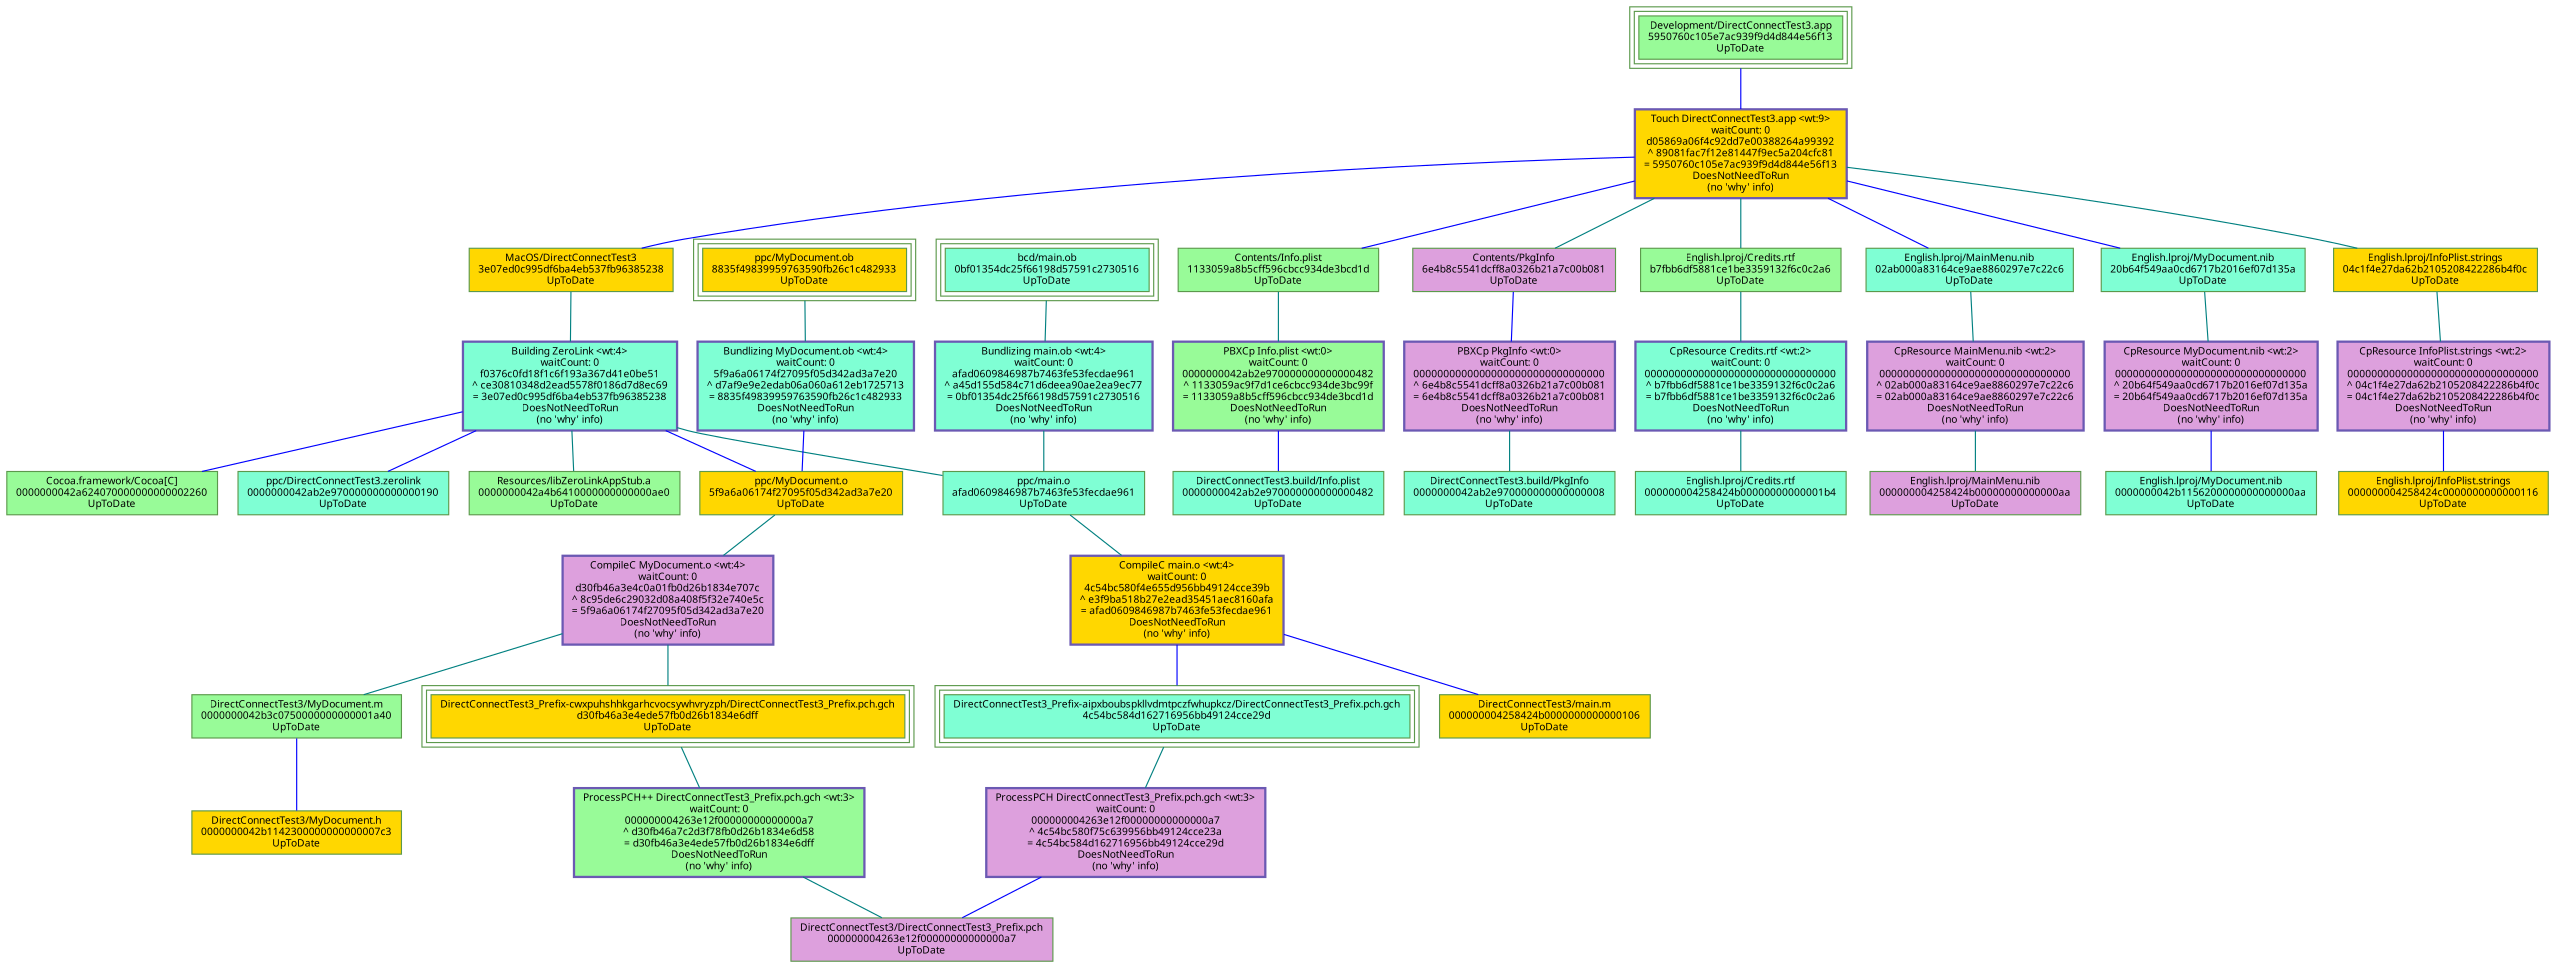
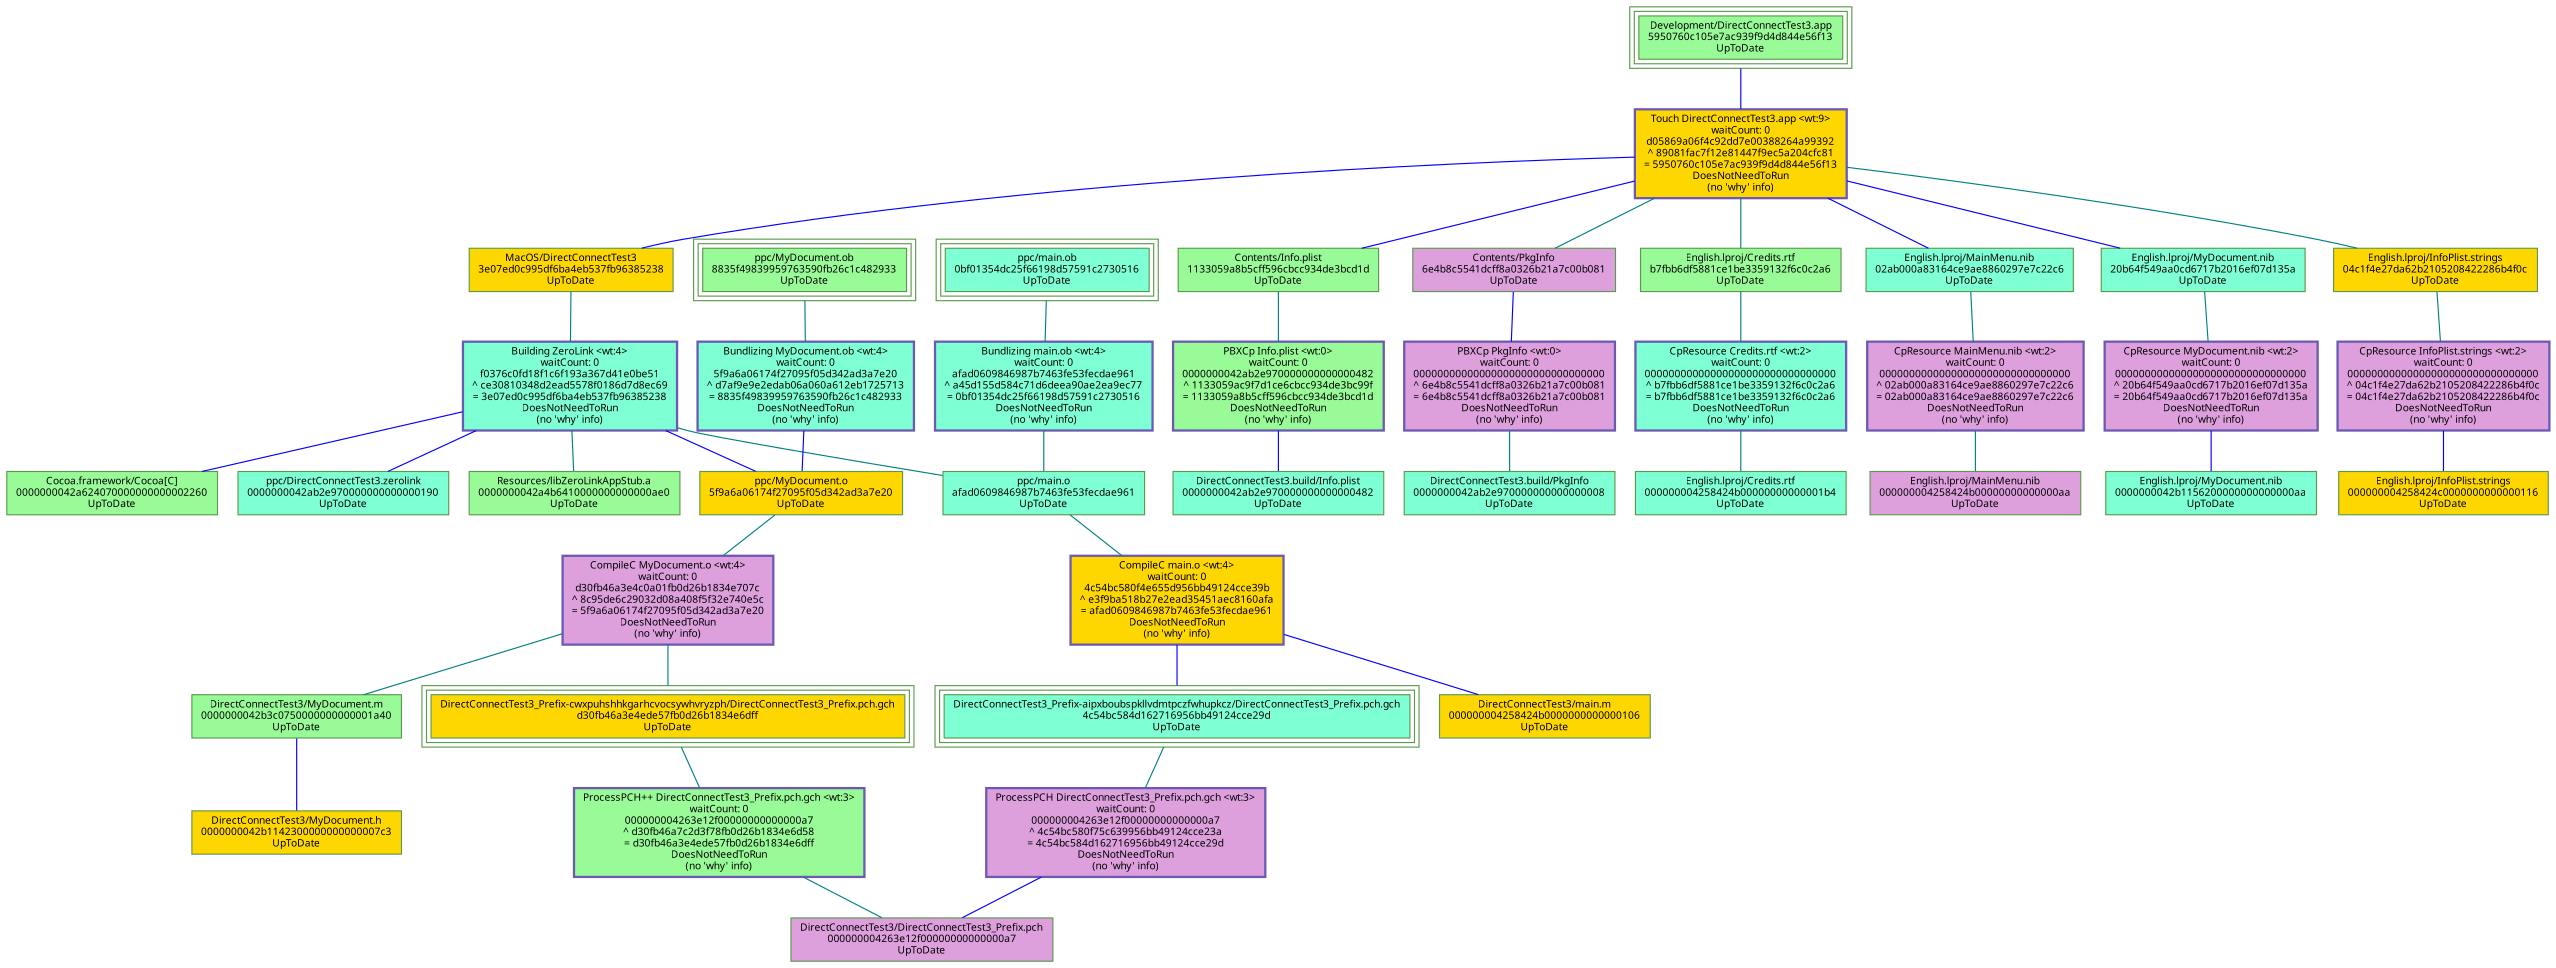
(805, 270) -> (805, 270)
(1047, 270) -> (1047, 270)
